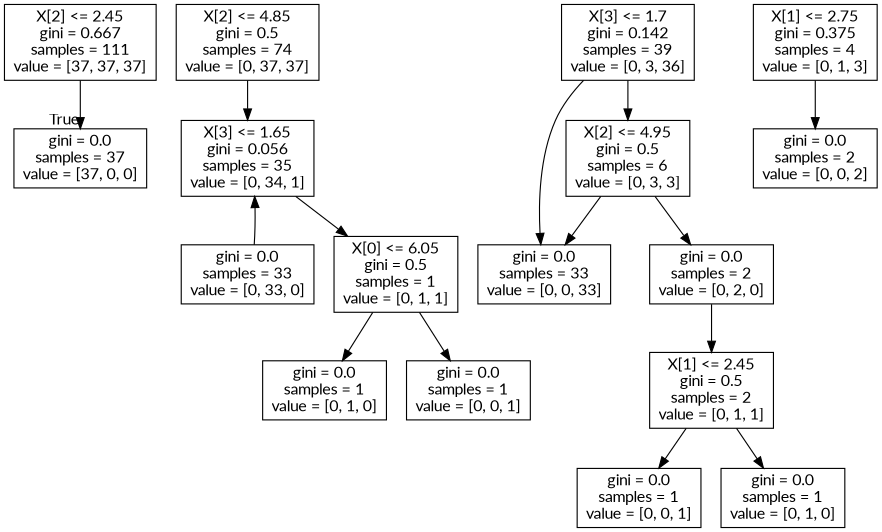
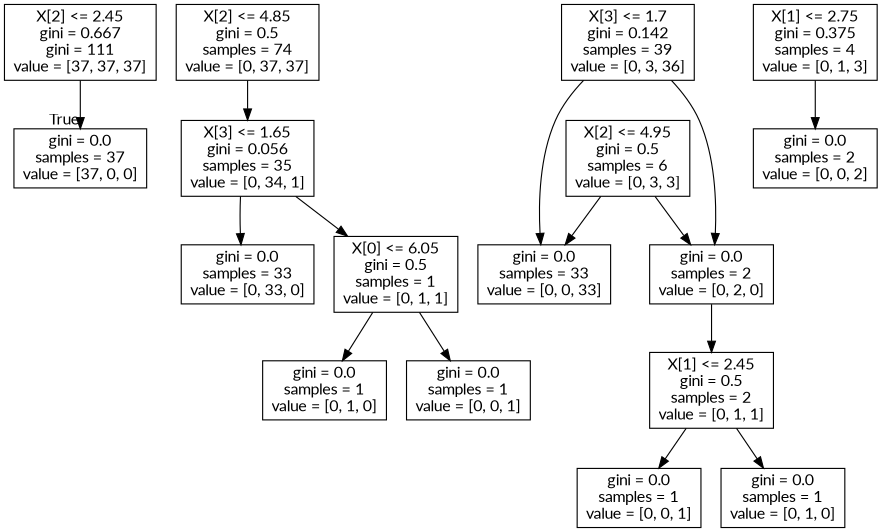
(80, 42) -> (80, 42)
(628, 95) -> (709, 152)
(255, 226) -> (240, 215)
